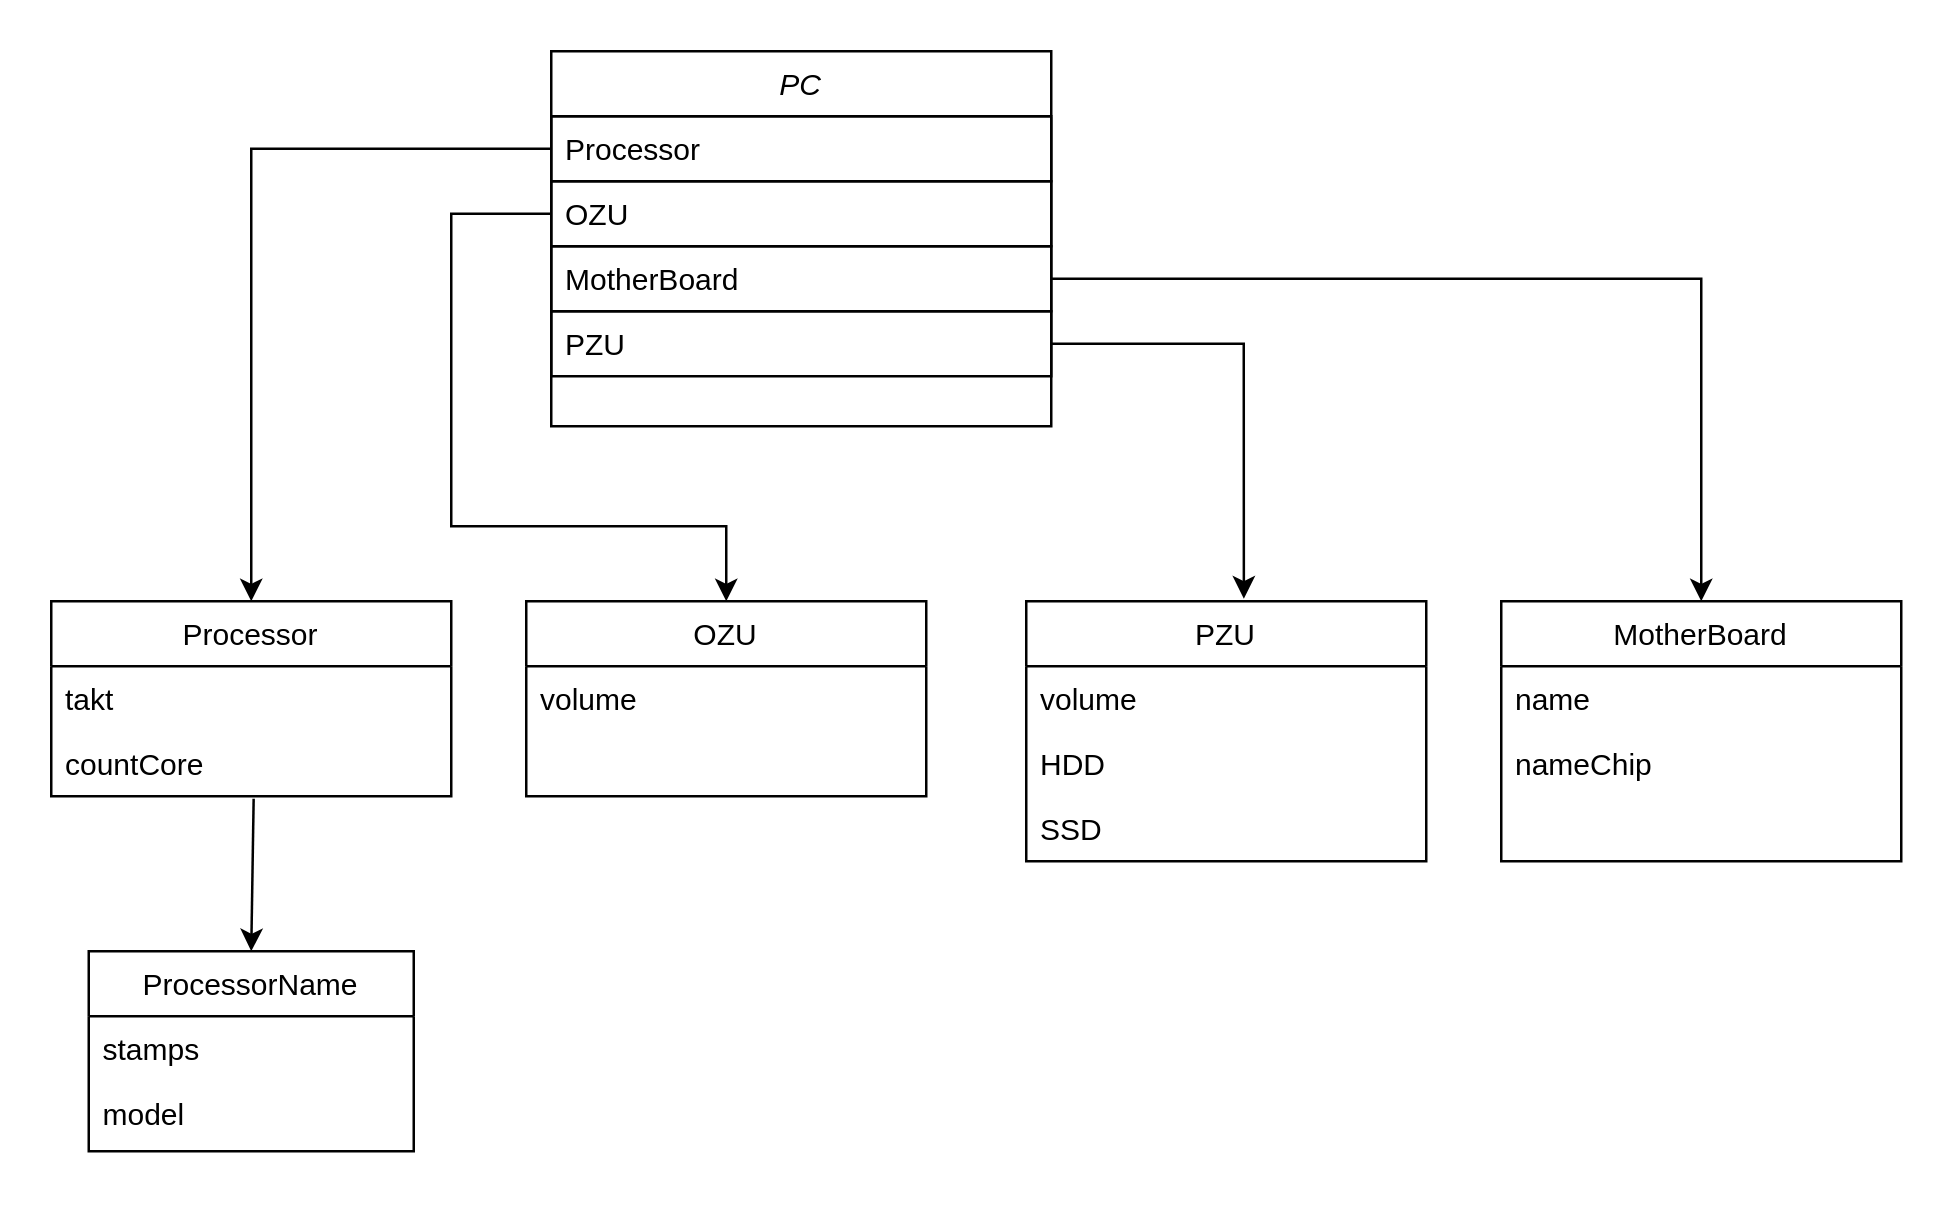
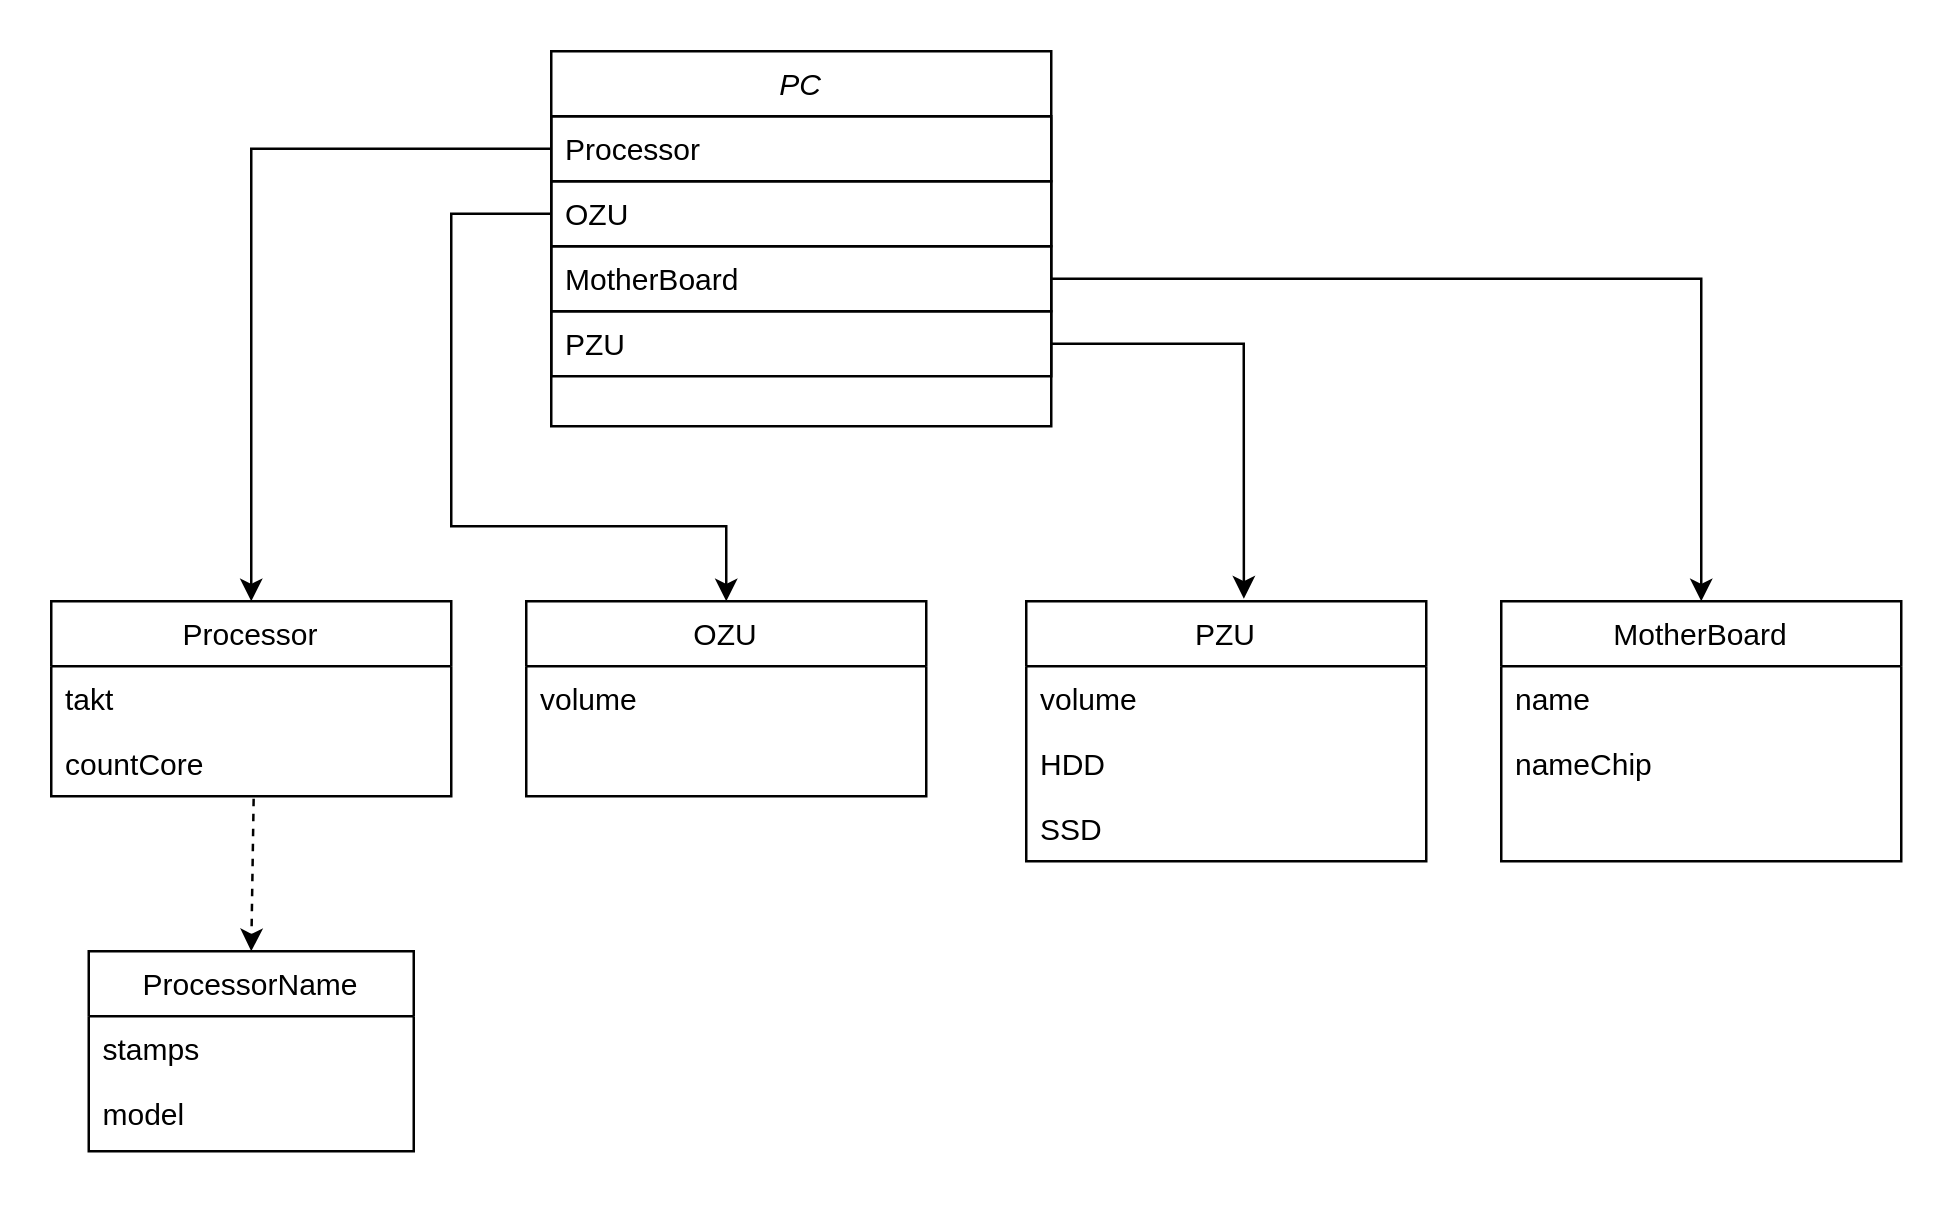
(253, 869) -> (253, 869)
